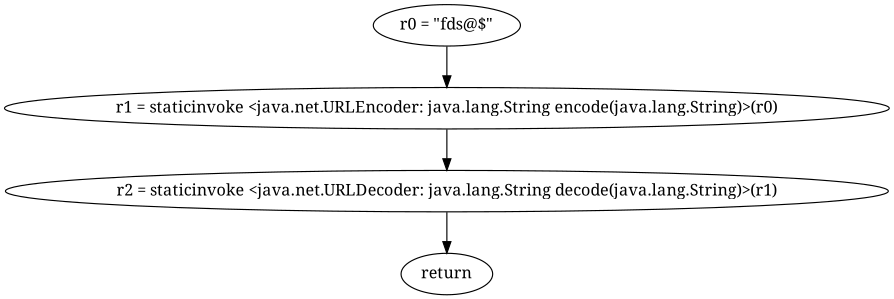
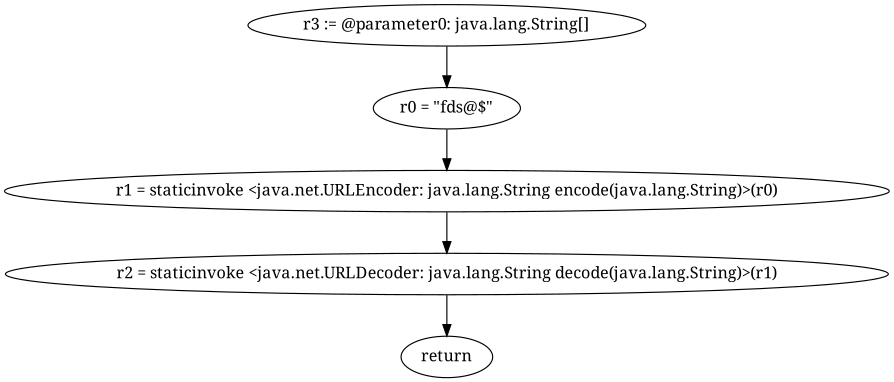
none -> (447, 25)
